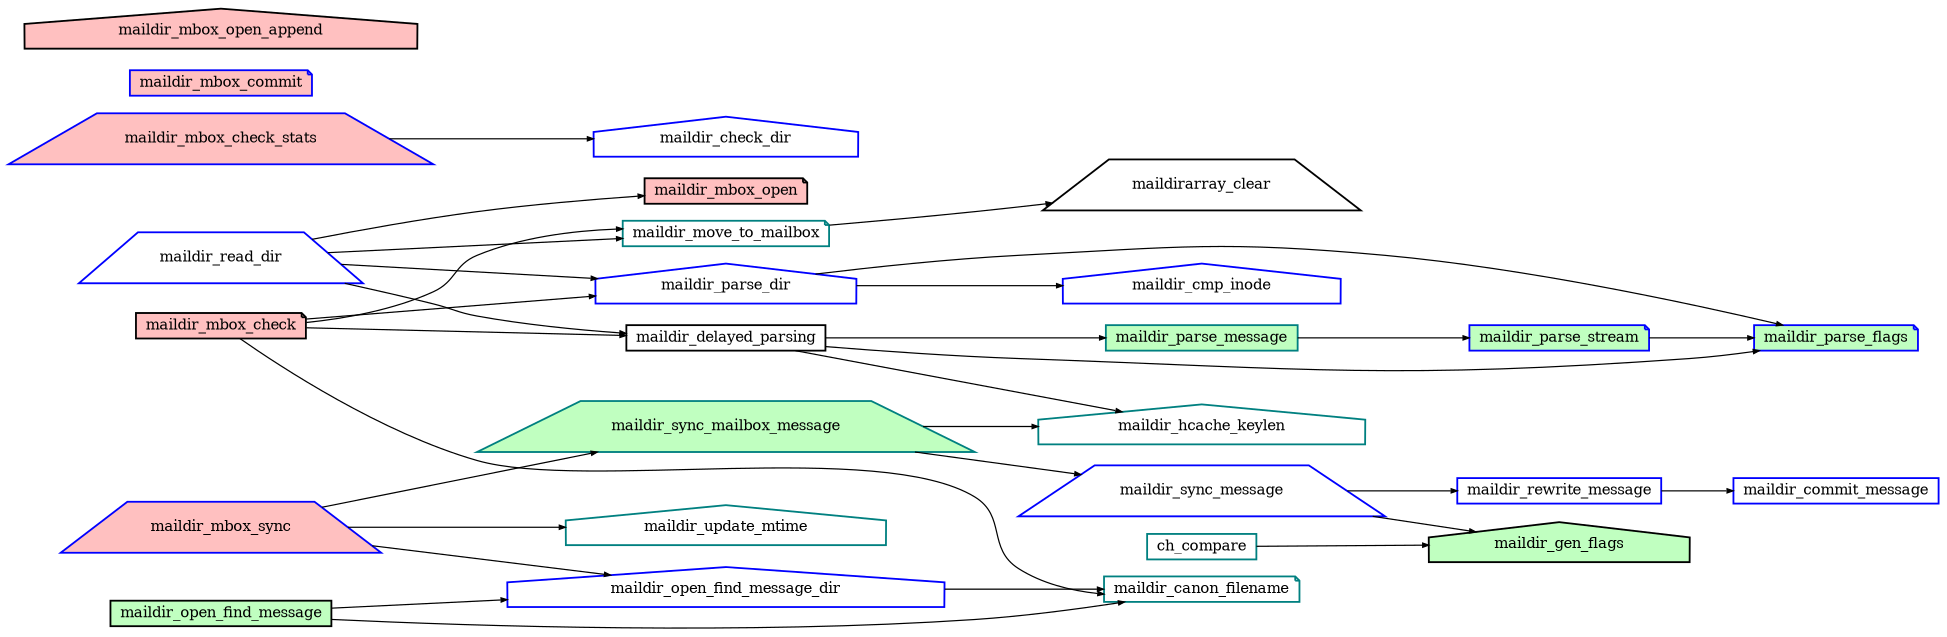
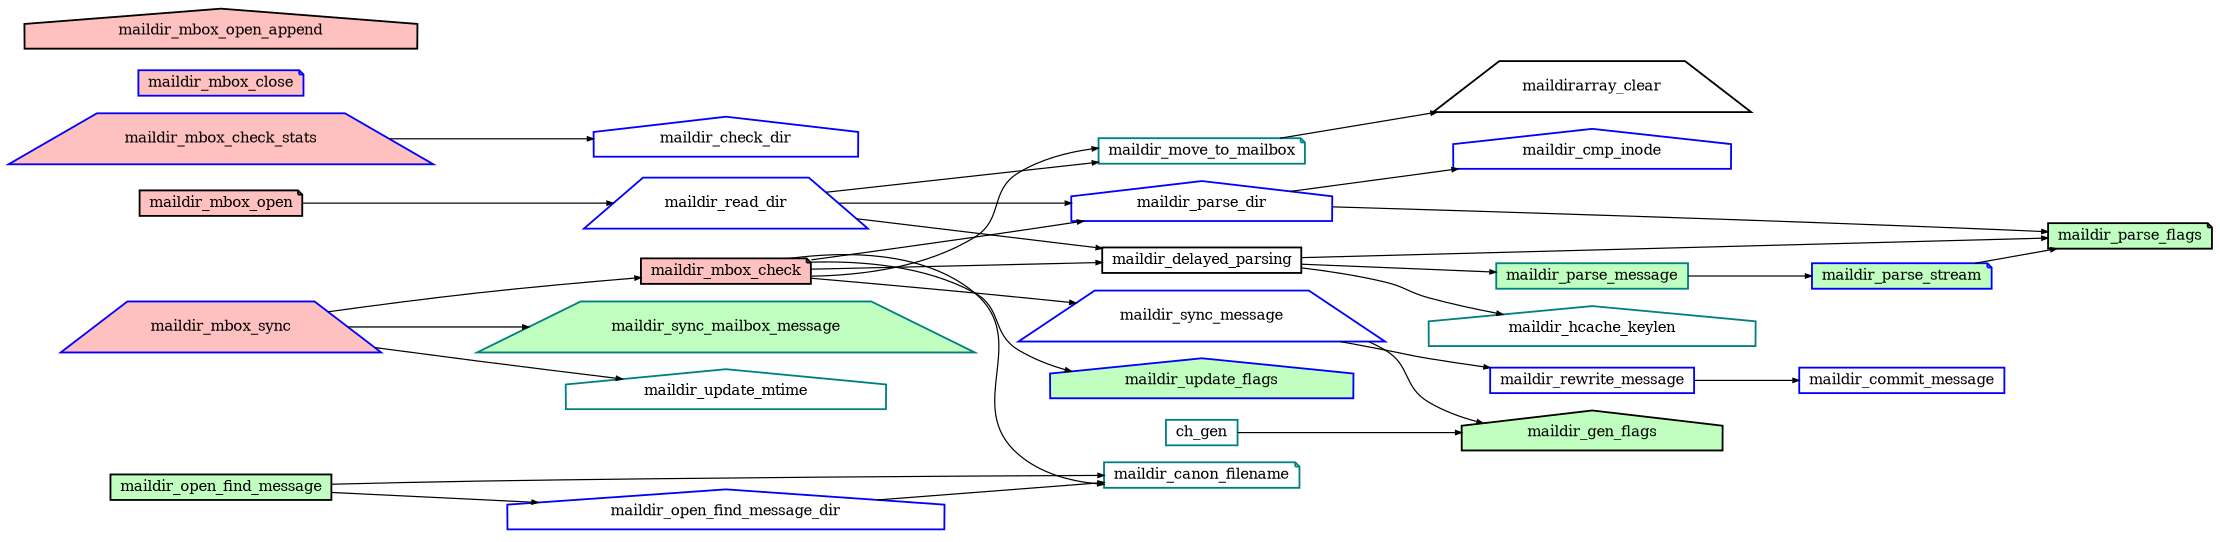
(221, 83) -> (221, 83)
(474, 212) -> (455, 203)
(1836, 338) -> (2130, 236)
none -> (1202, 380)
(978, 426) -> none
(995, 463) -> (941, 290)
(1202, 547) -> (1202, 433)
(488, 560) -> (481, 293)
